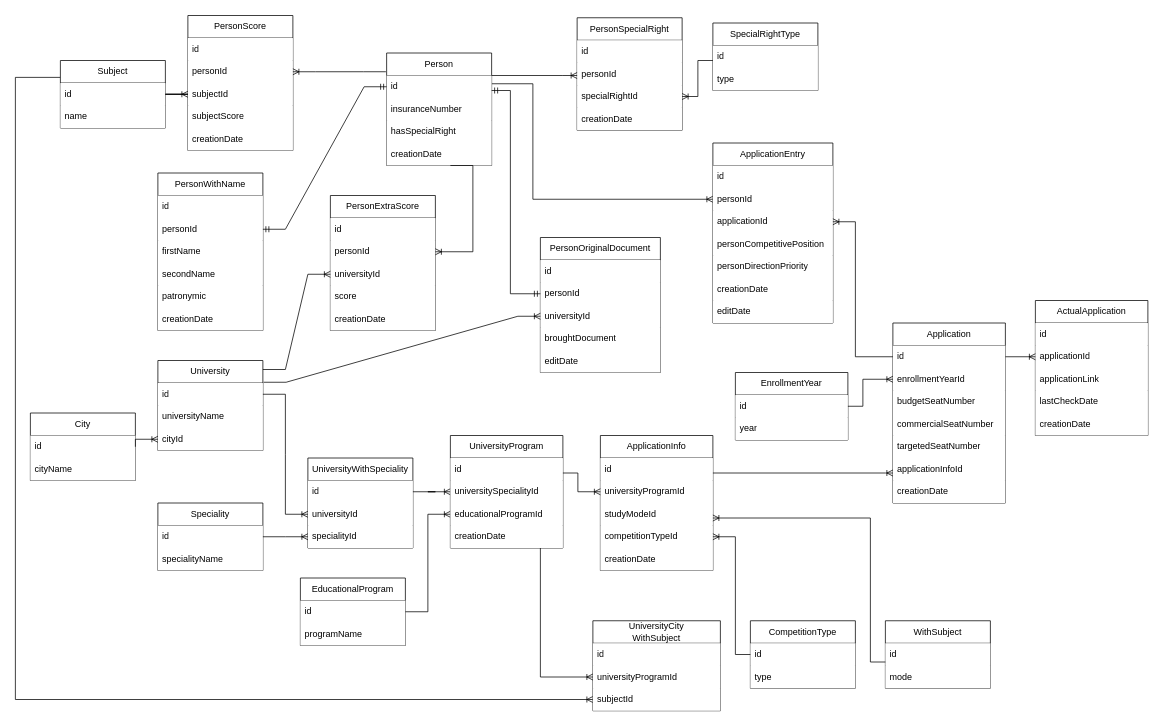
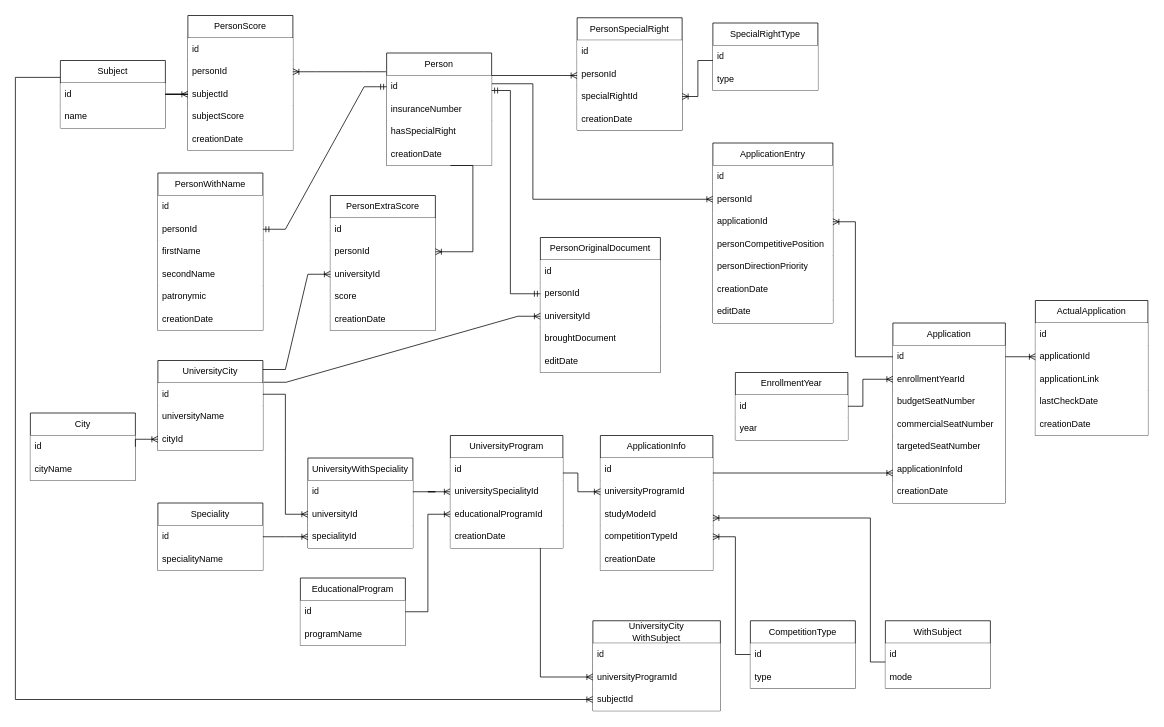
(210, 372) -> (210, 372)
